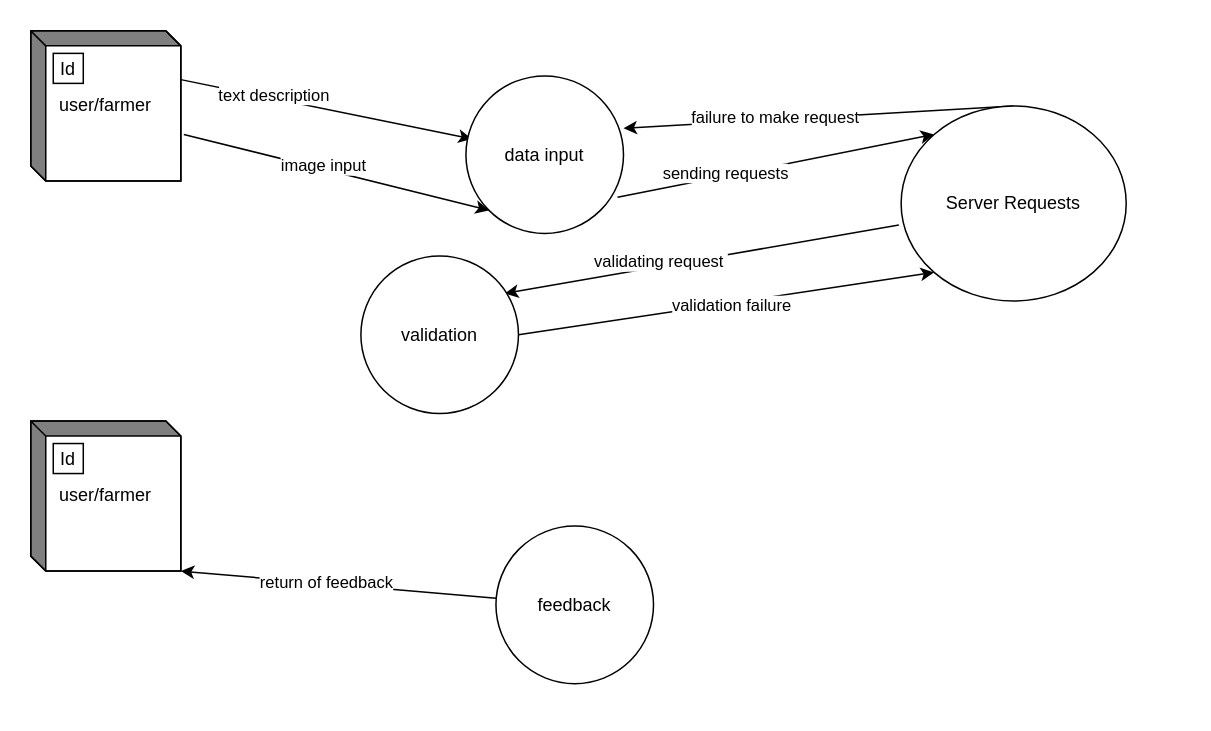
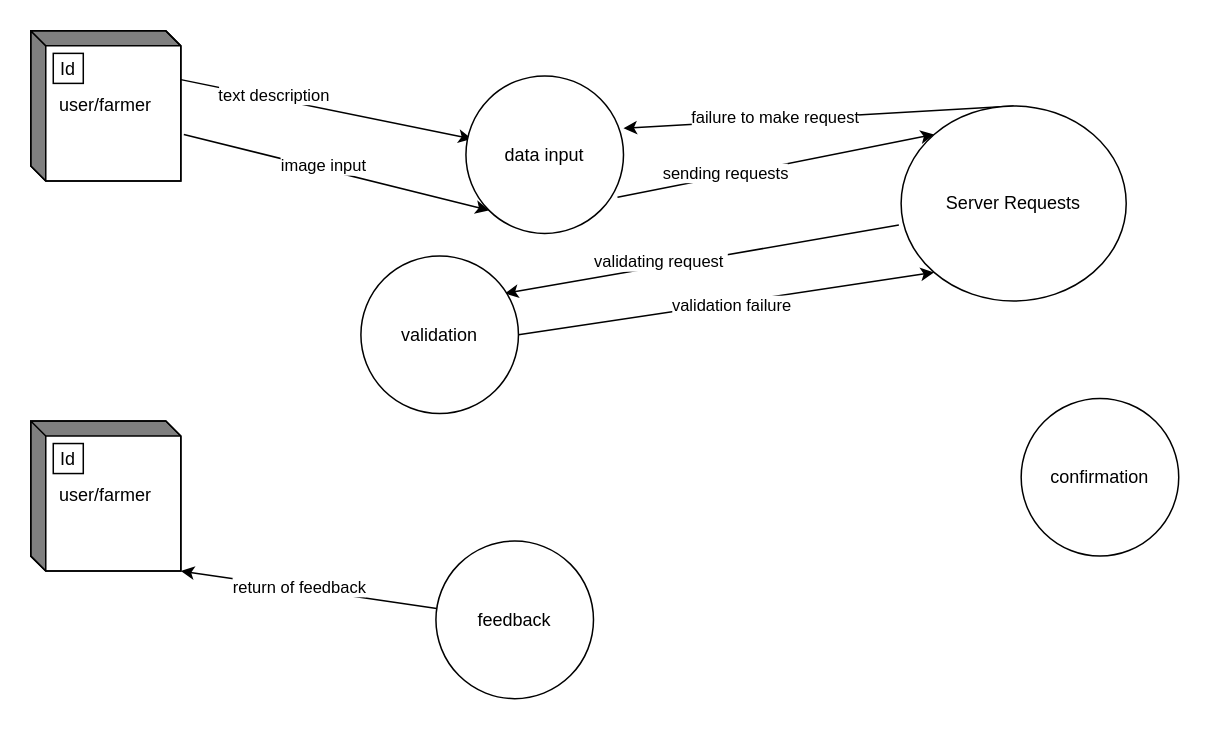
none -> (1100, 477)
(575, 605) -> (515, 620)
